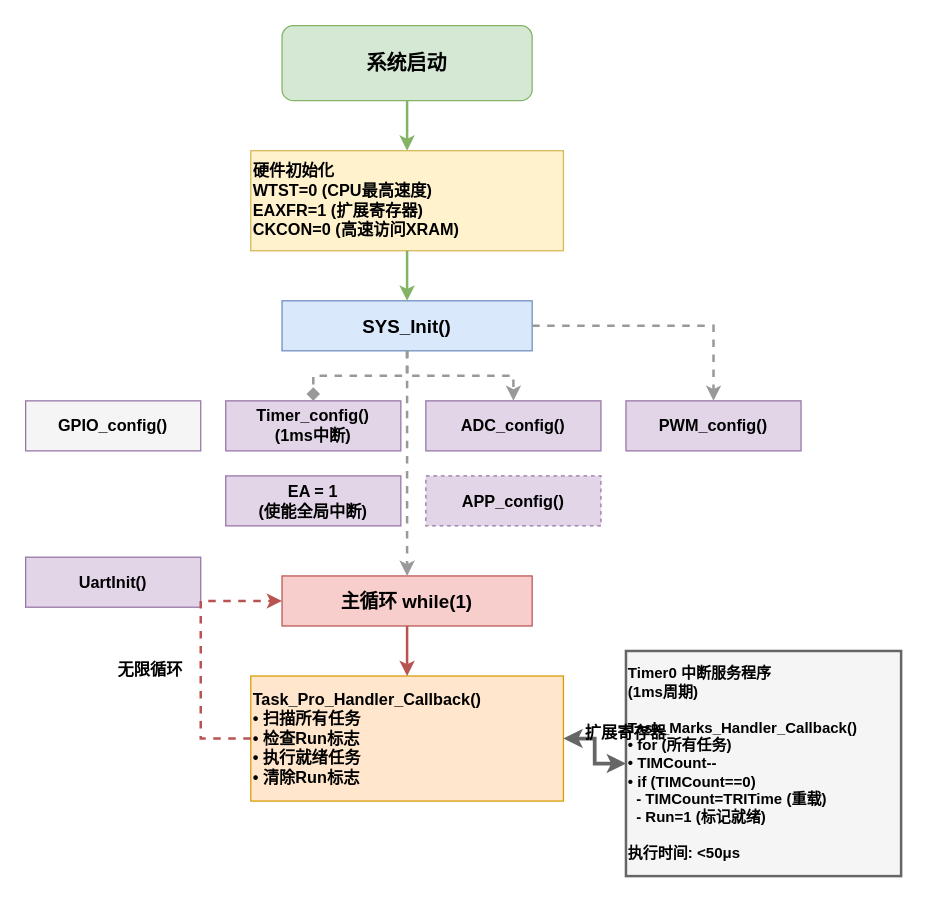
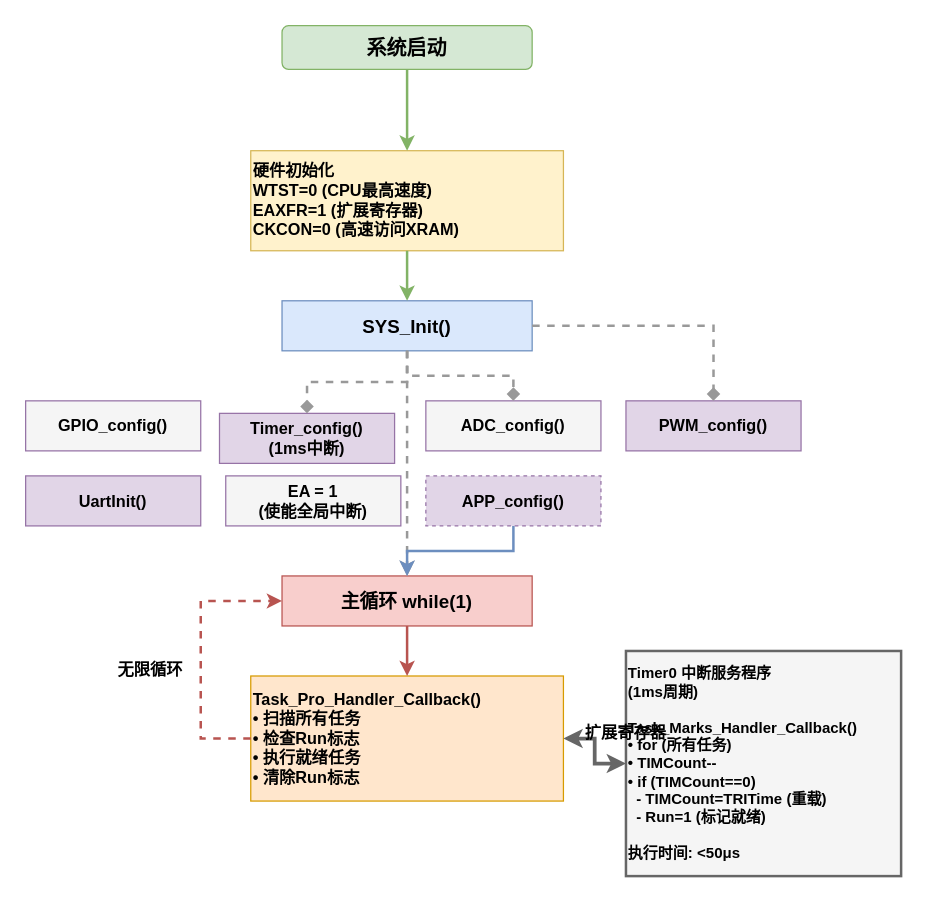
(407, 63) -> (407, 48)
(513, 388) -> (513, 387)
(713, 388) -> (713, 387)
(313, 426) -> (307, 438)
(513, 426) -> (513, 426)
(313, 501) -> (313, 501)
none -> (474, 551)
(113, 582) -> (113, 501)
